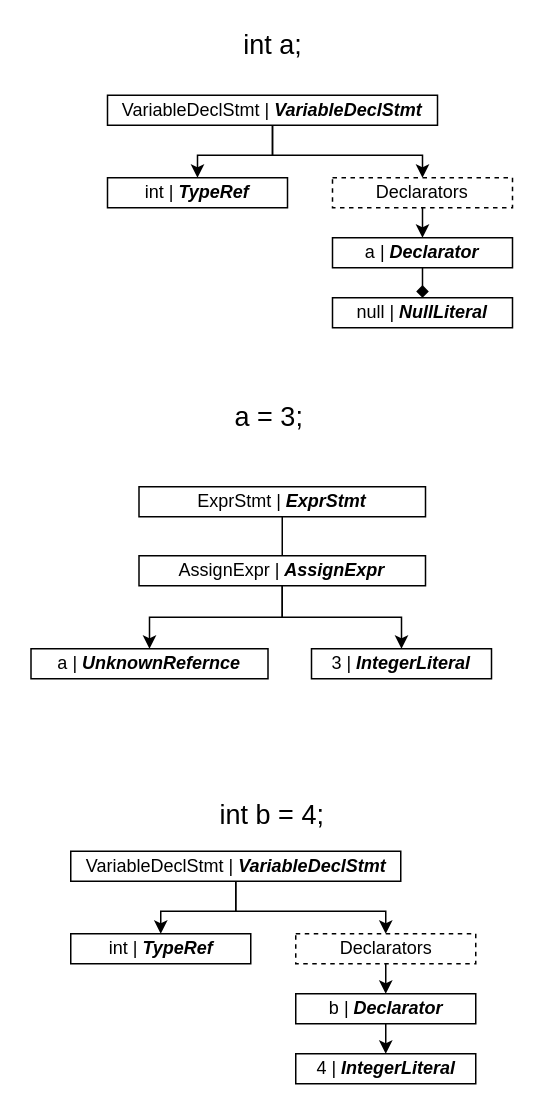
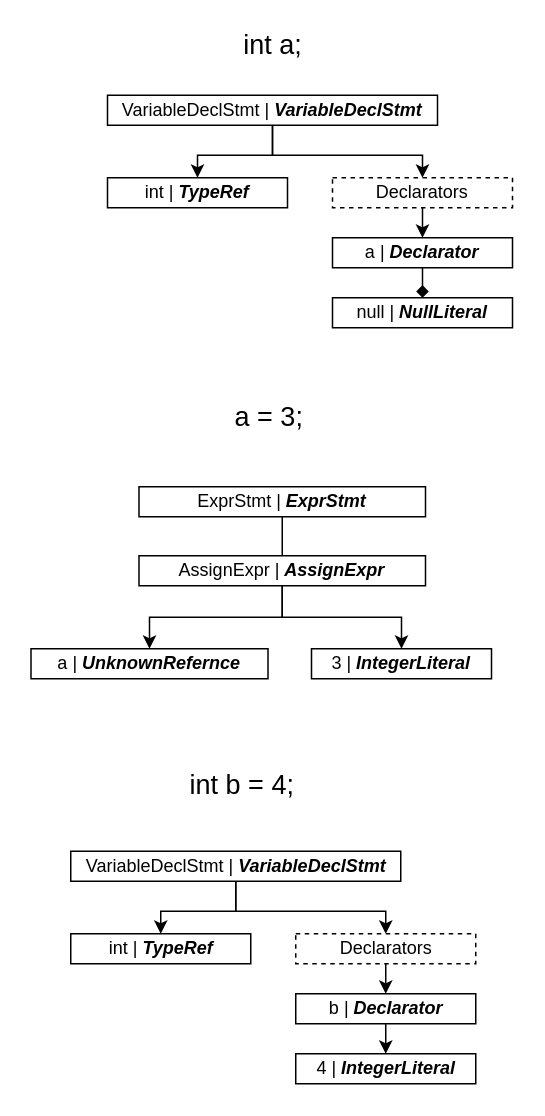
(272, 815) -> (242, 785)
